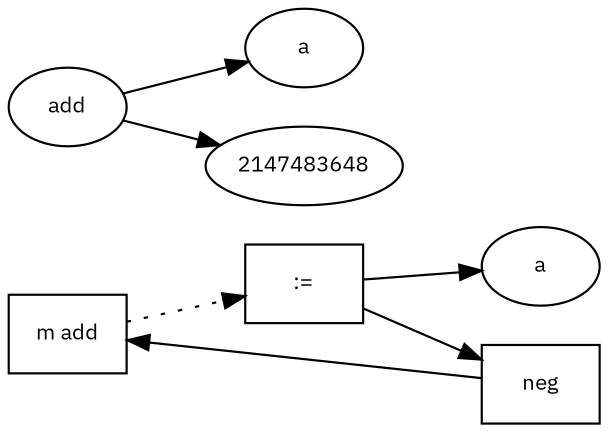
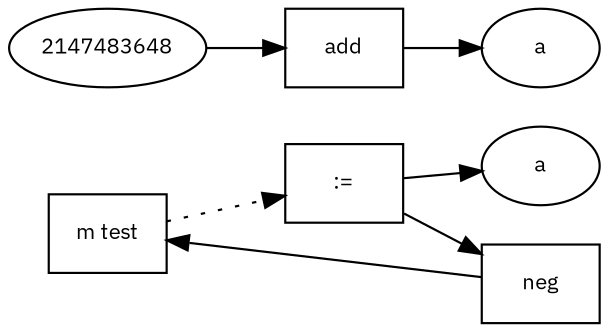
(68, 107) -> (344, 48)
(161, 130) -> (235, 48)
(68, 334) -> (108, 234)
